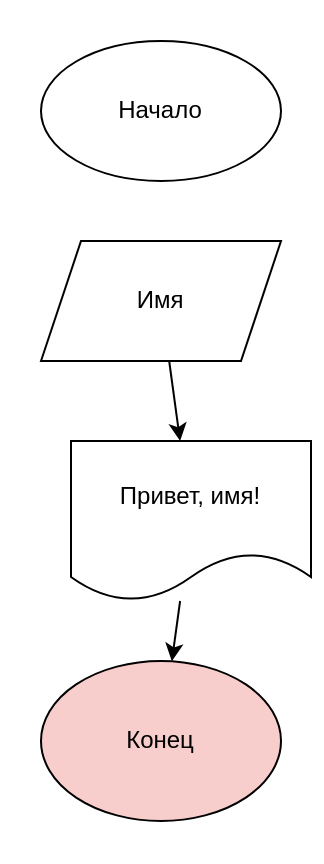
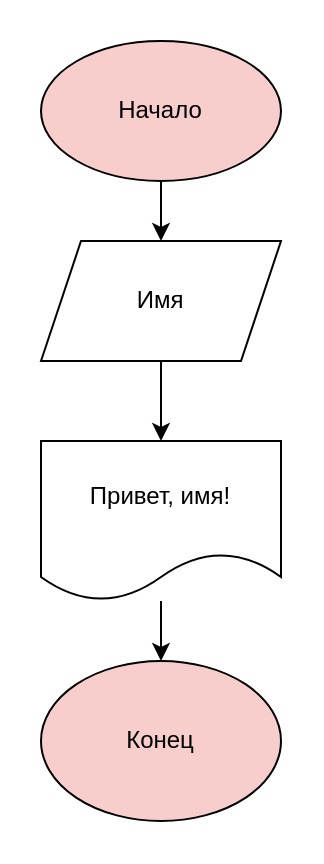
(161, 111) -> (161, 111)
none -> (161, 204)
(191, 521) -> (161, 521)
